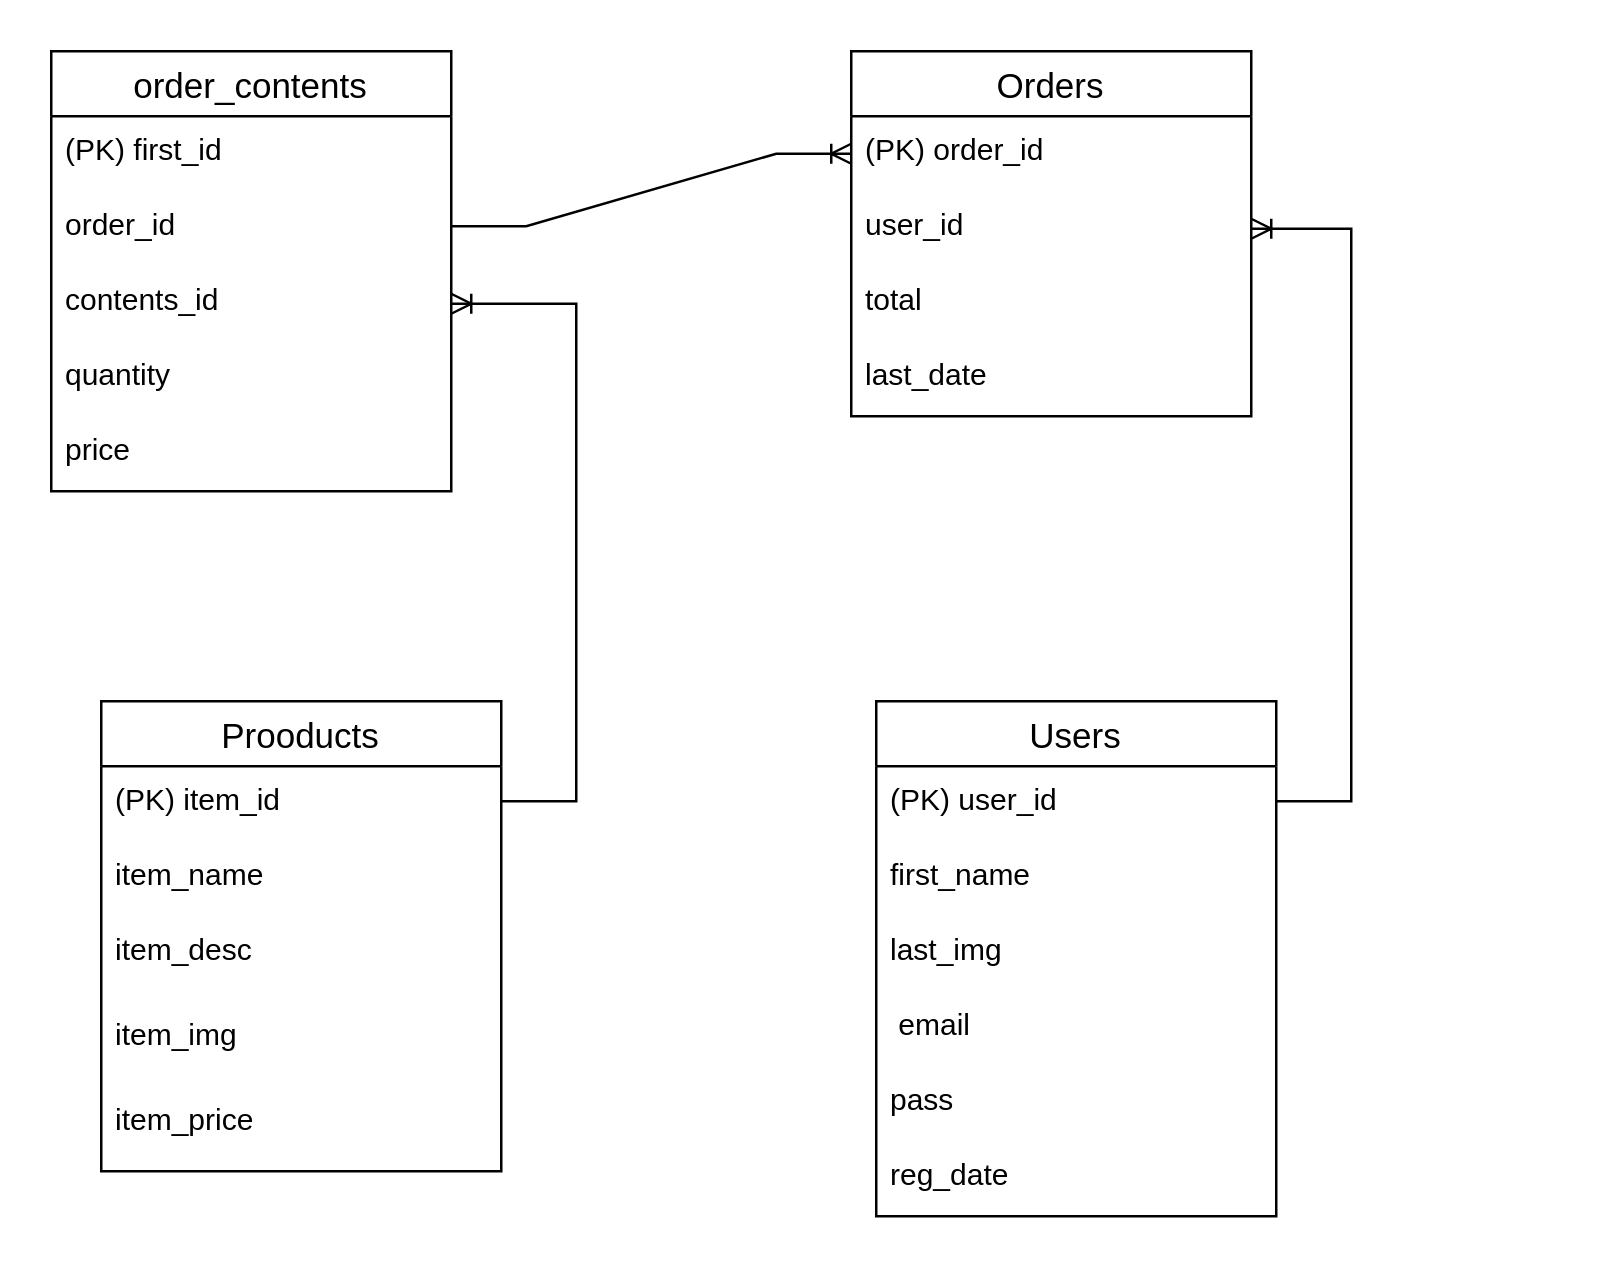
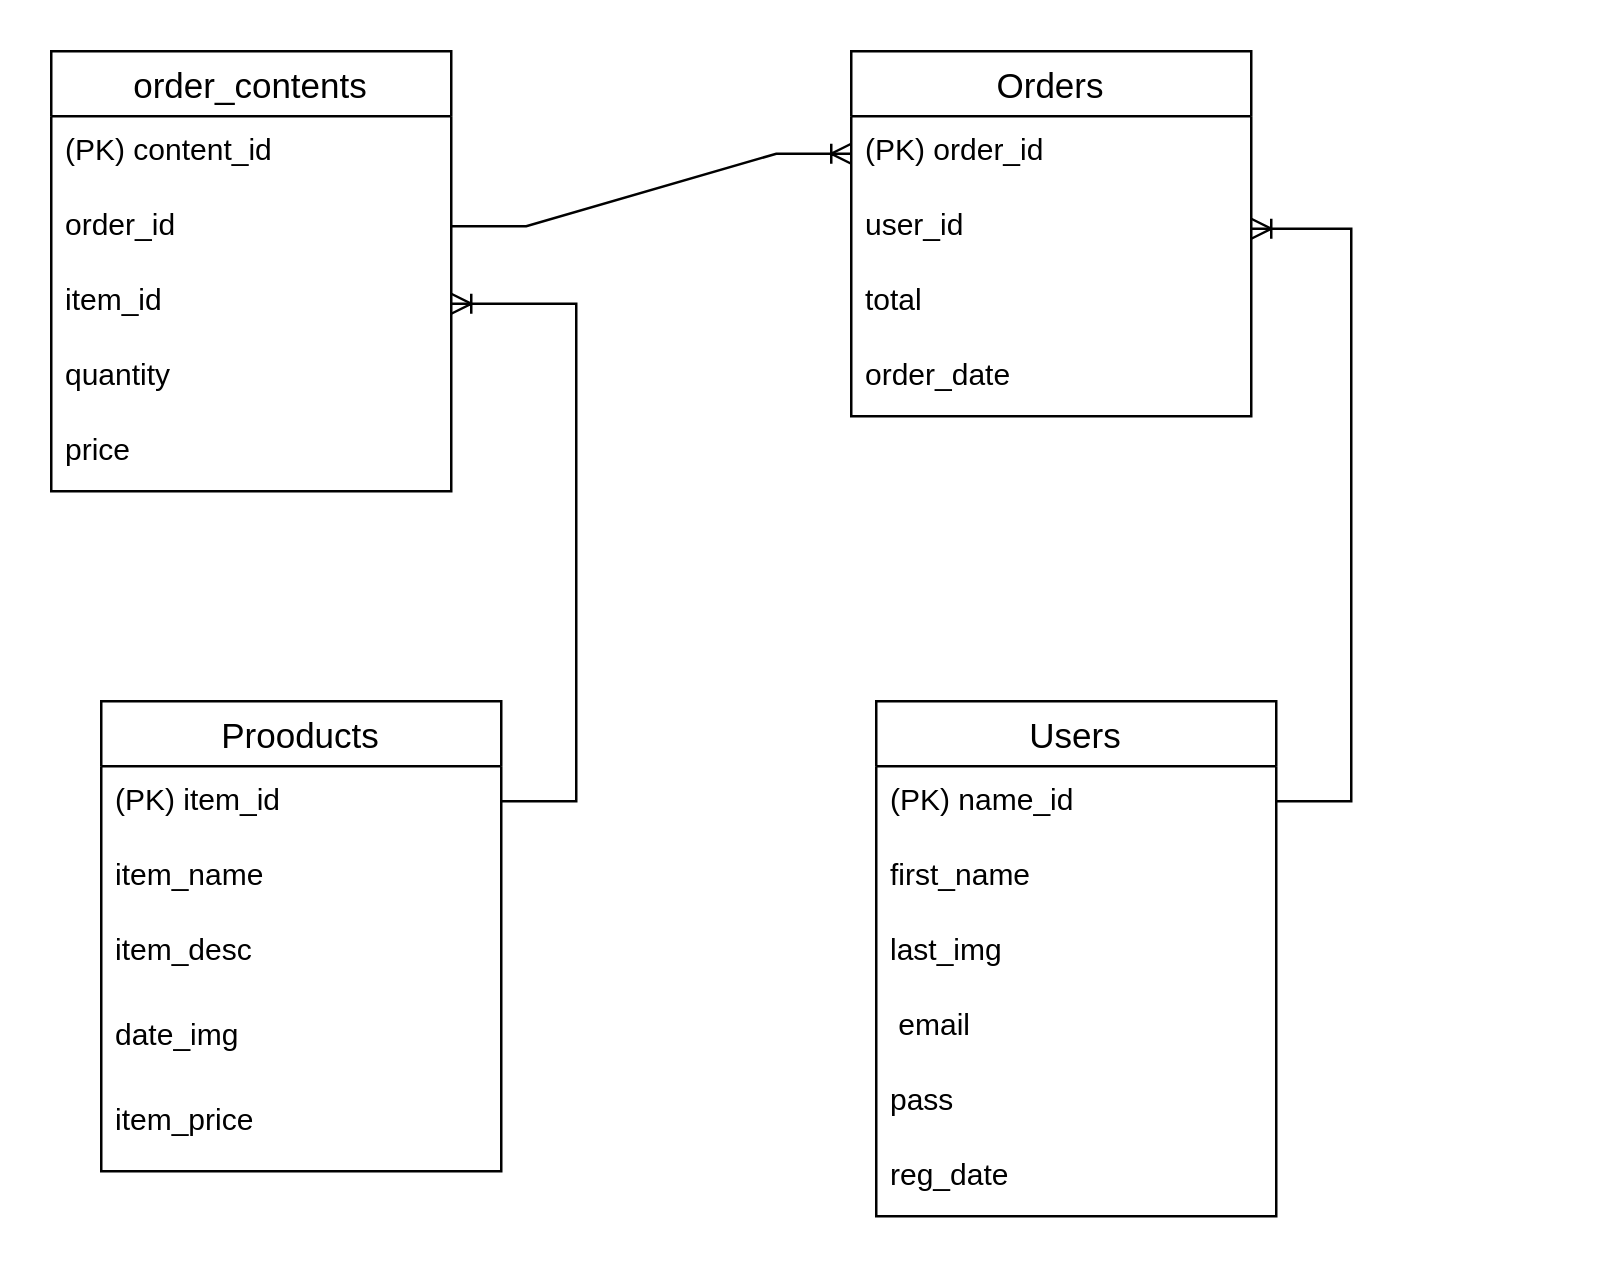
(164, 152) -> (184, 152)
(155, 302) -> (117, 302)
(938, 377) -> (950, 377)
(984, 802) -> (984, 802)
(176, 1037) -> (180, 1037)
